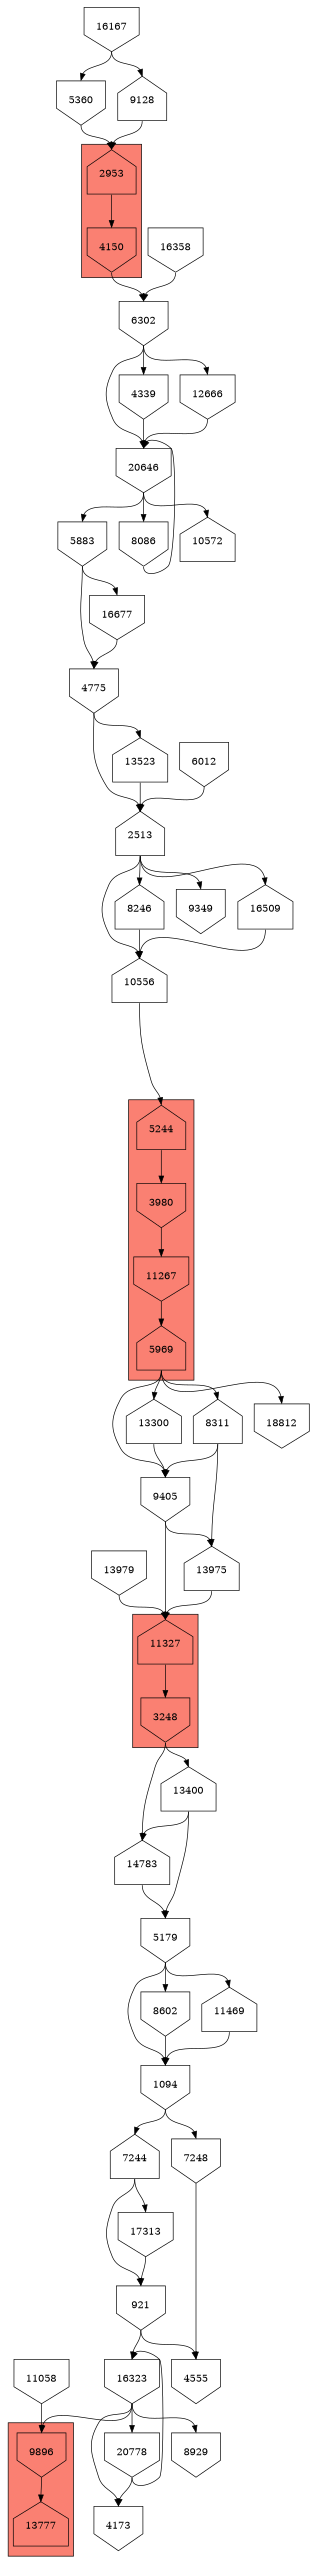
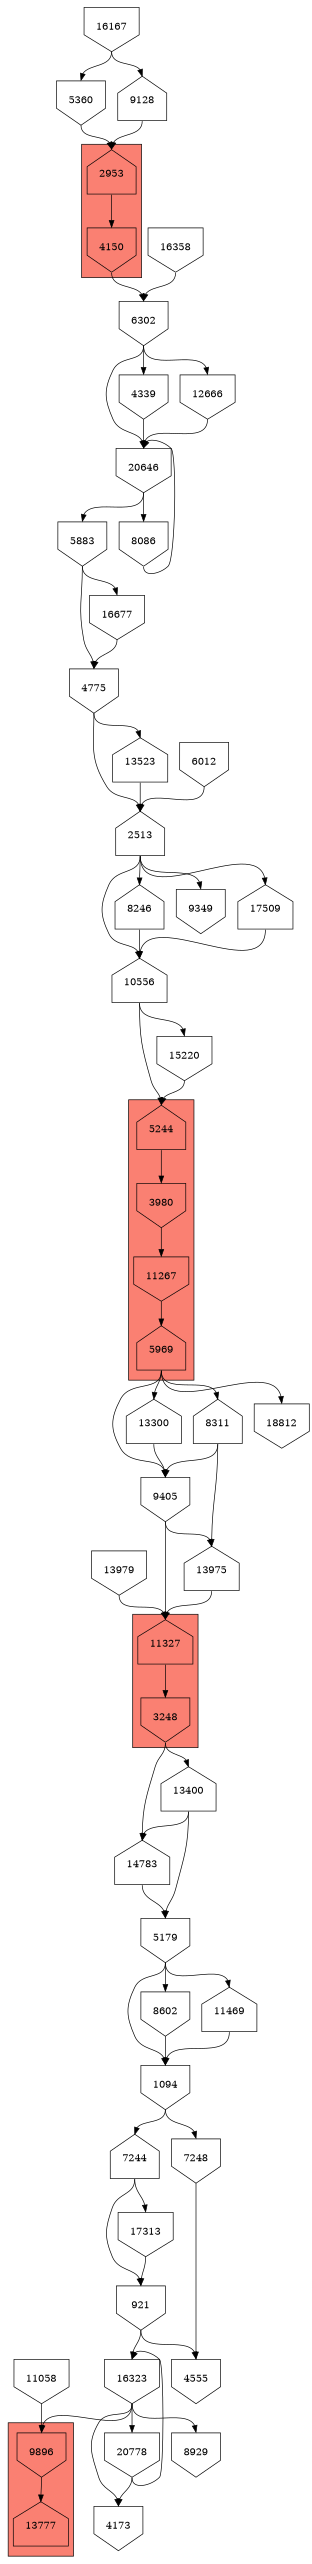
(208, 542) -> none
(265, 909) -> (265, 909)
none -> (184, 1056)
